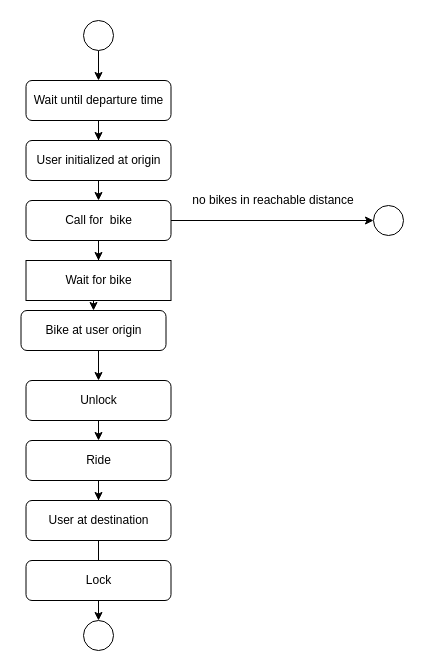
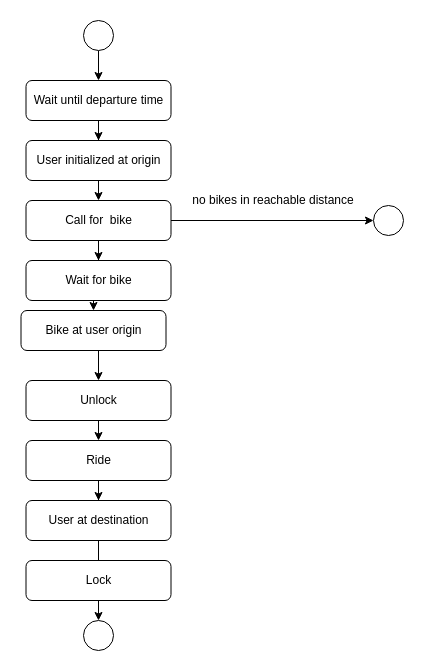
(99, 281) -> (99, 281)
